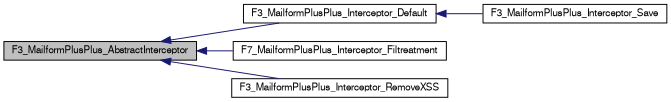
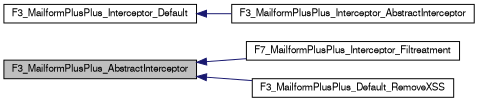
(575, 14) -> (353, 14)
(225, 31) -> none
(340, 88) -> (353, 88)
